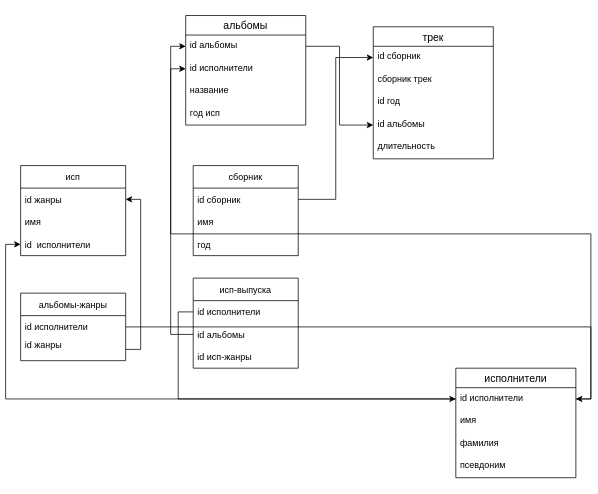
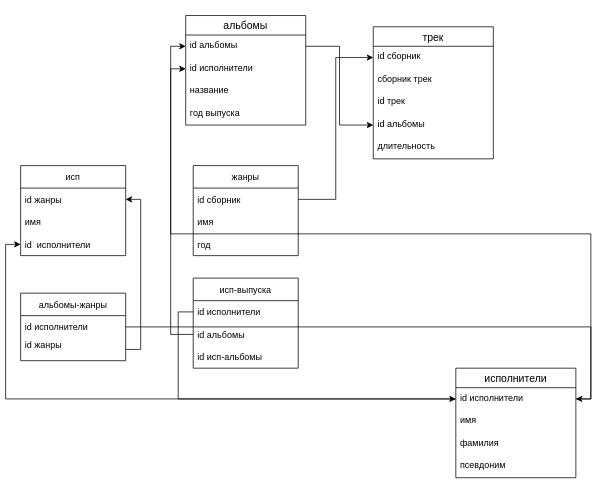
(390, 101) -> (393, 101)
(206, 113) -> (216, 113)
(245, 177) -> (245, 177)
(225, 357) -> (230, 357)
